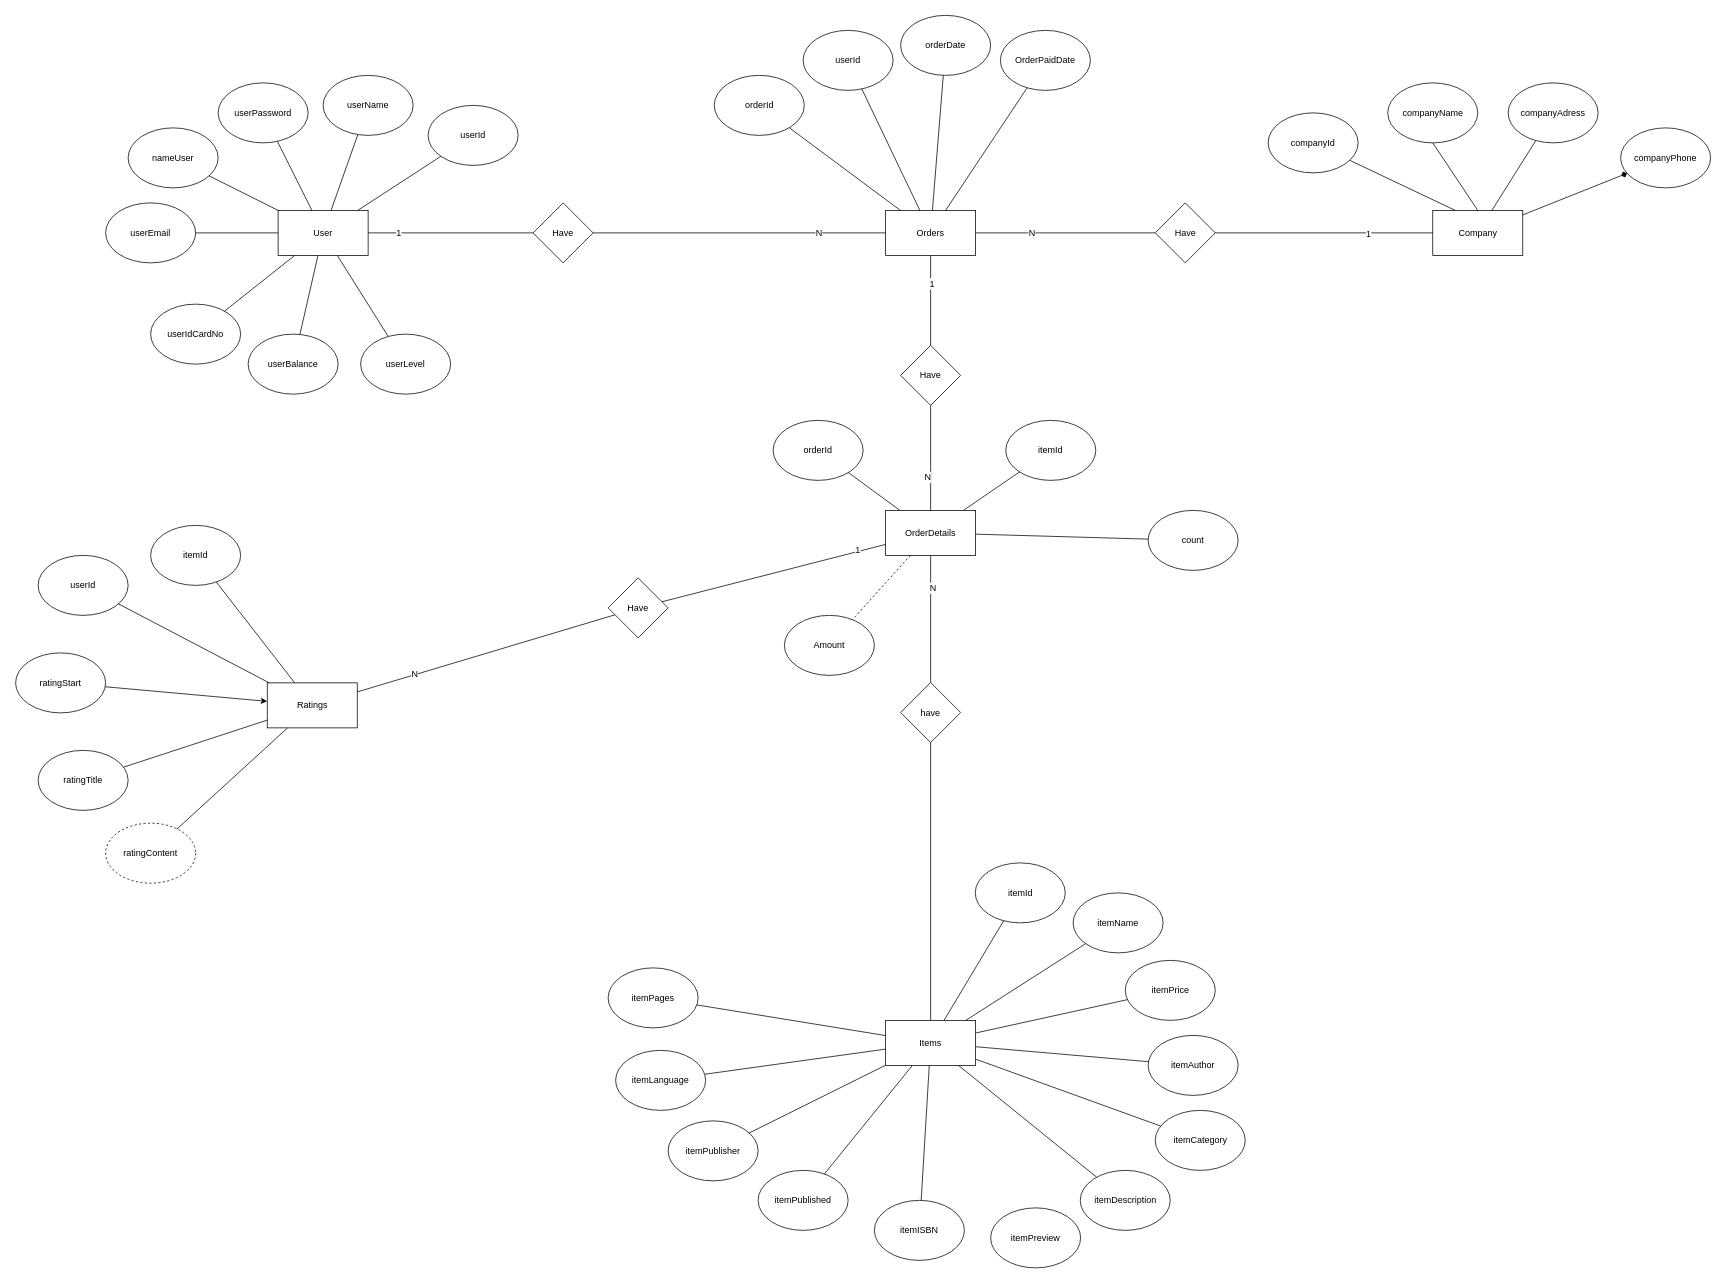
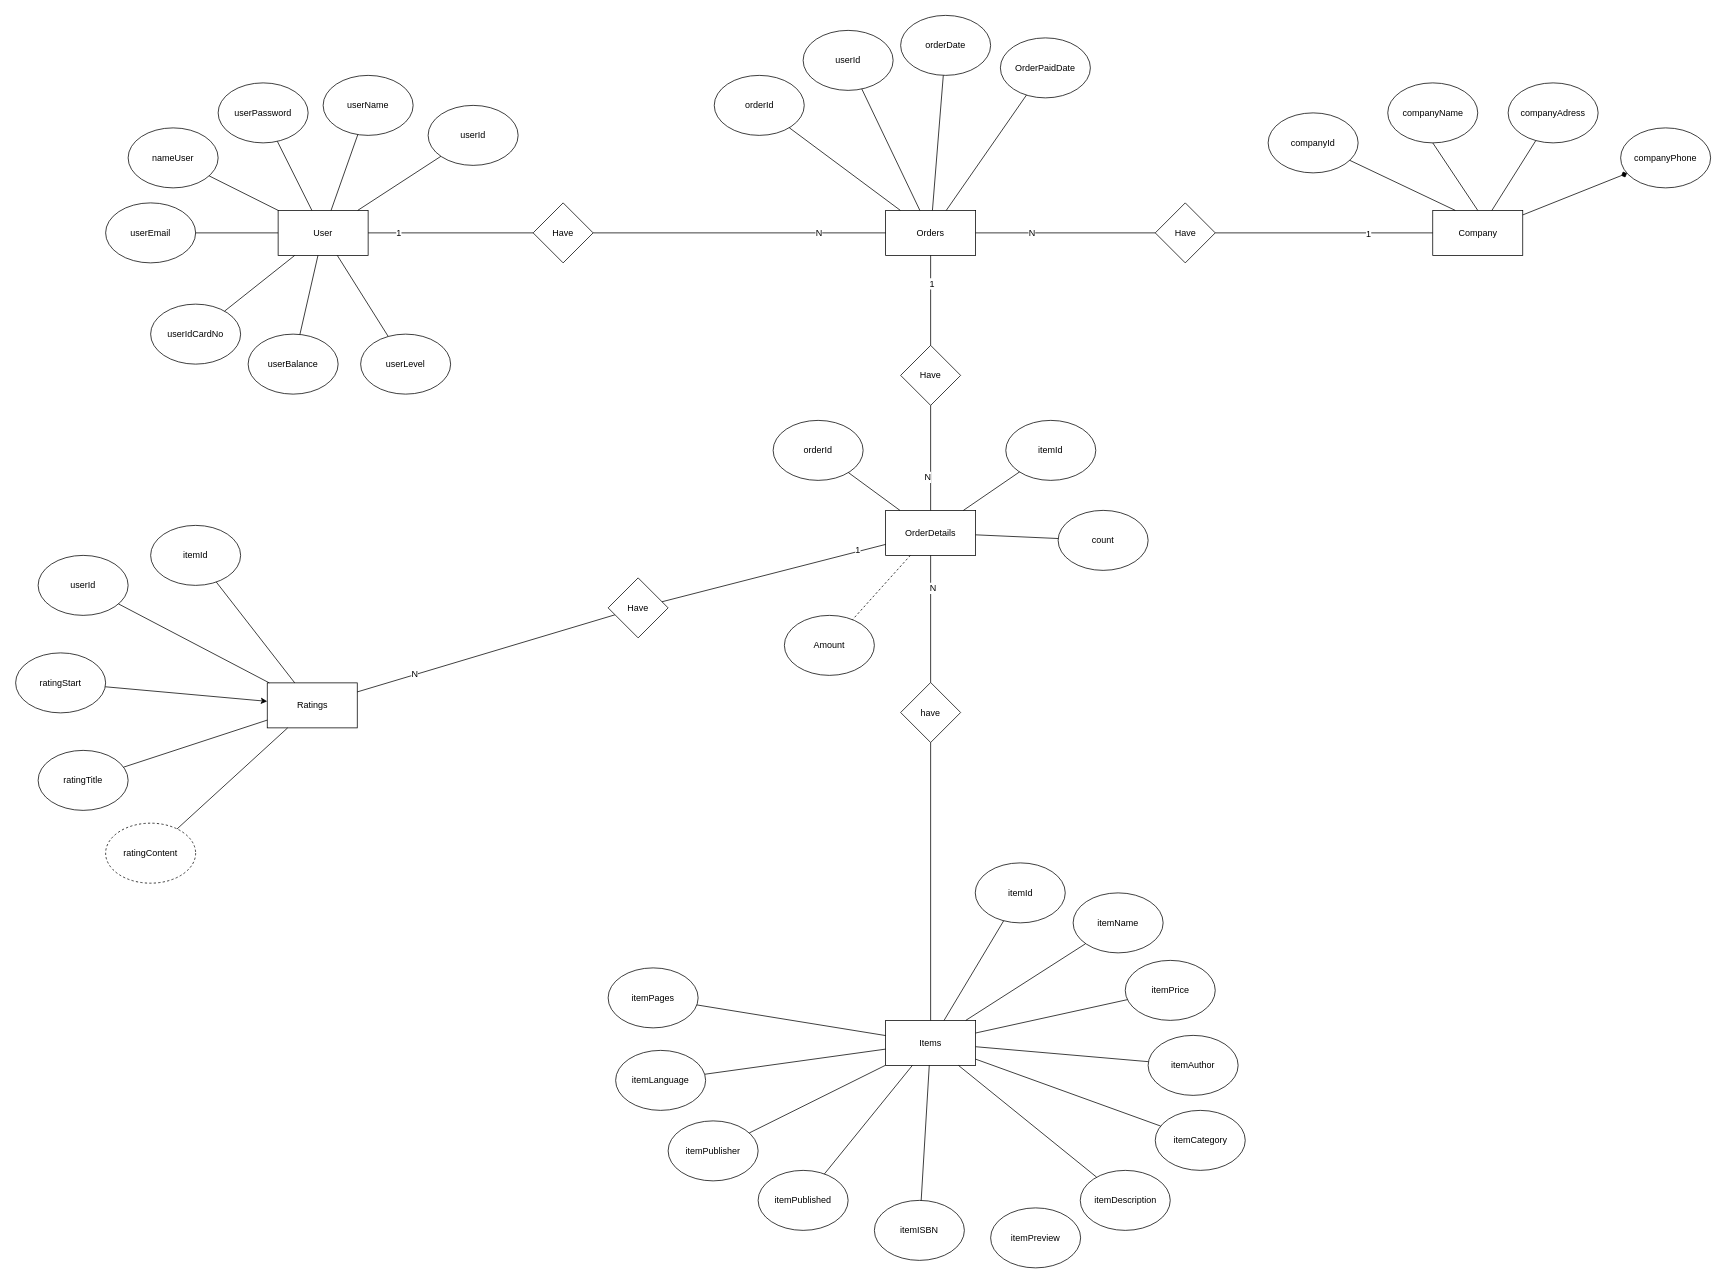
(1045, 60) -> (1045, 68)
(1193, 540) -> (1103, 540)
